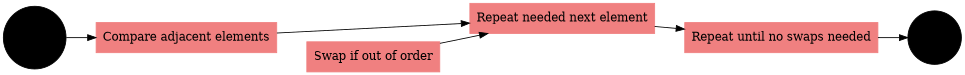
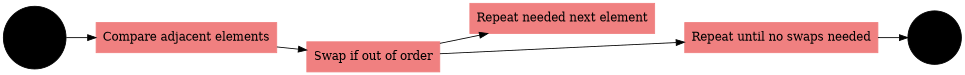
(665, 27) -> (558, 48)
(369, 28) -> (288, 48)
